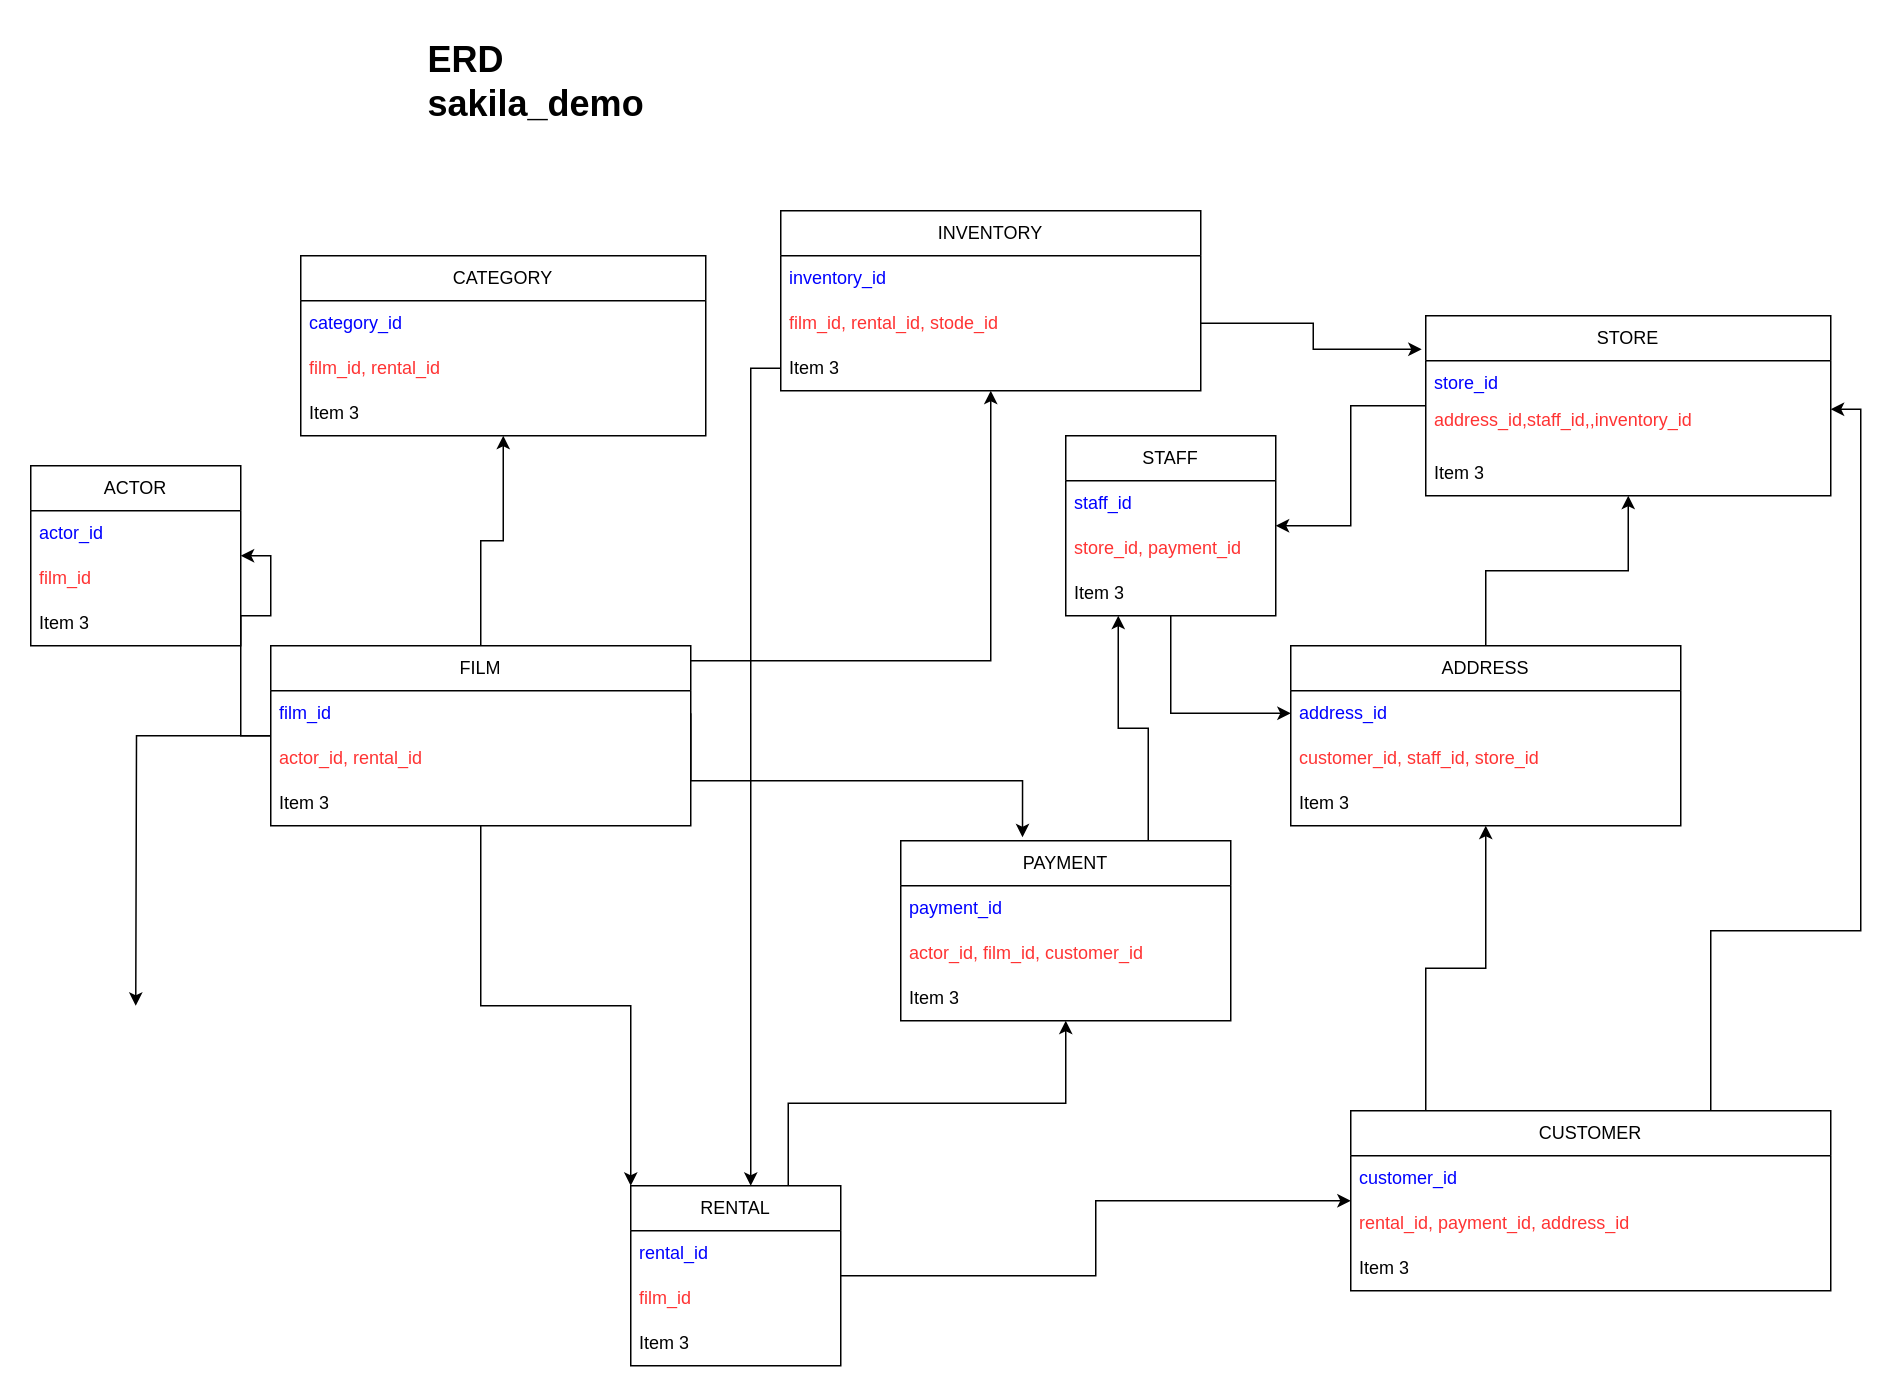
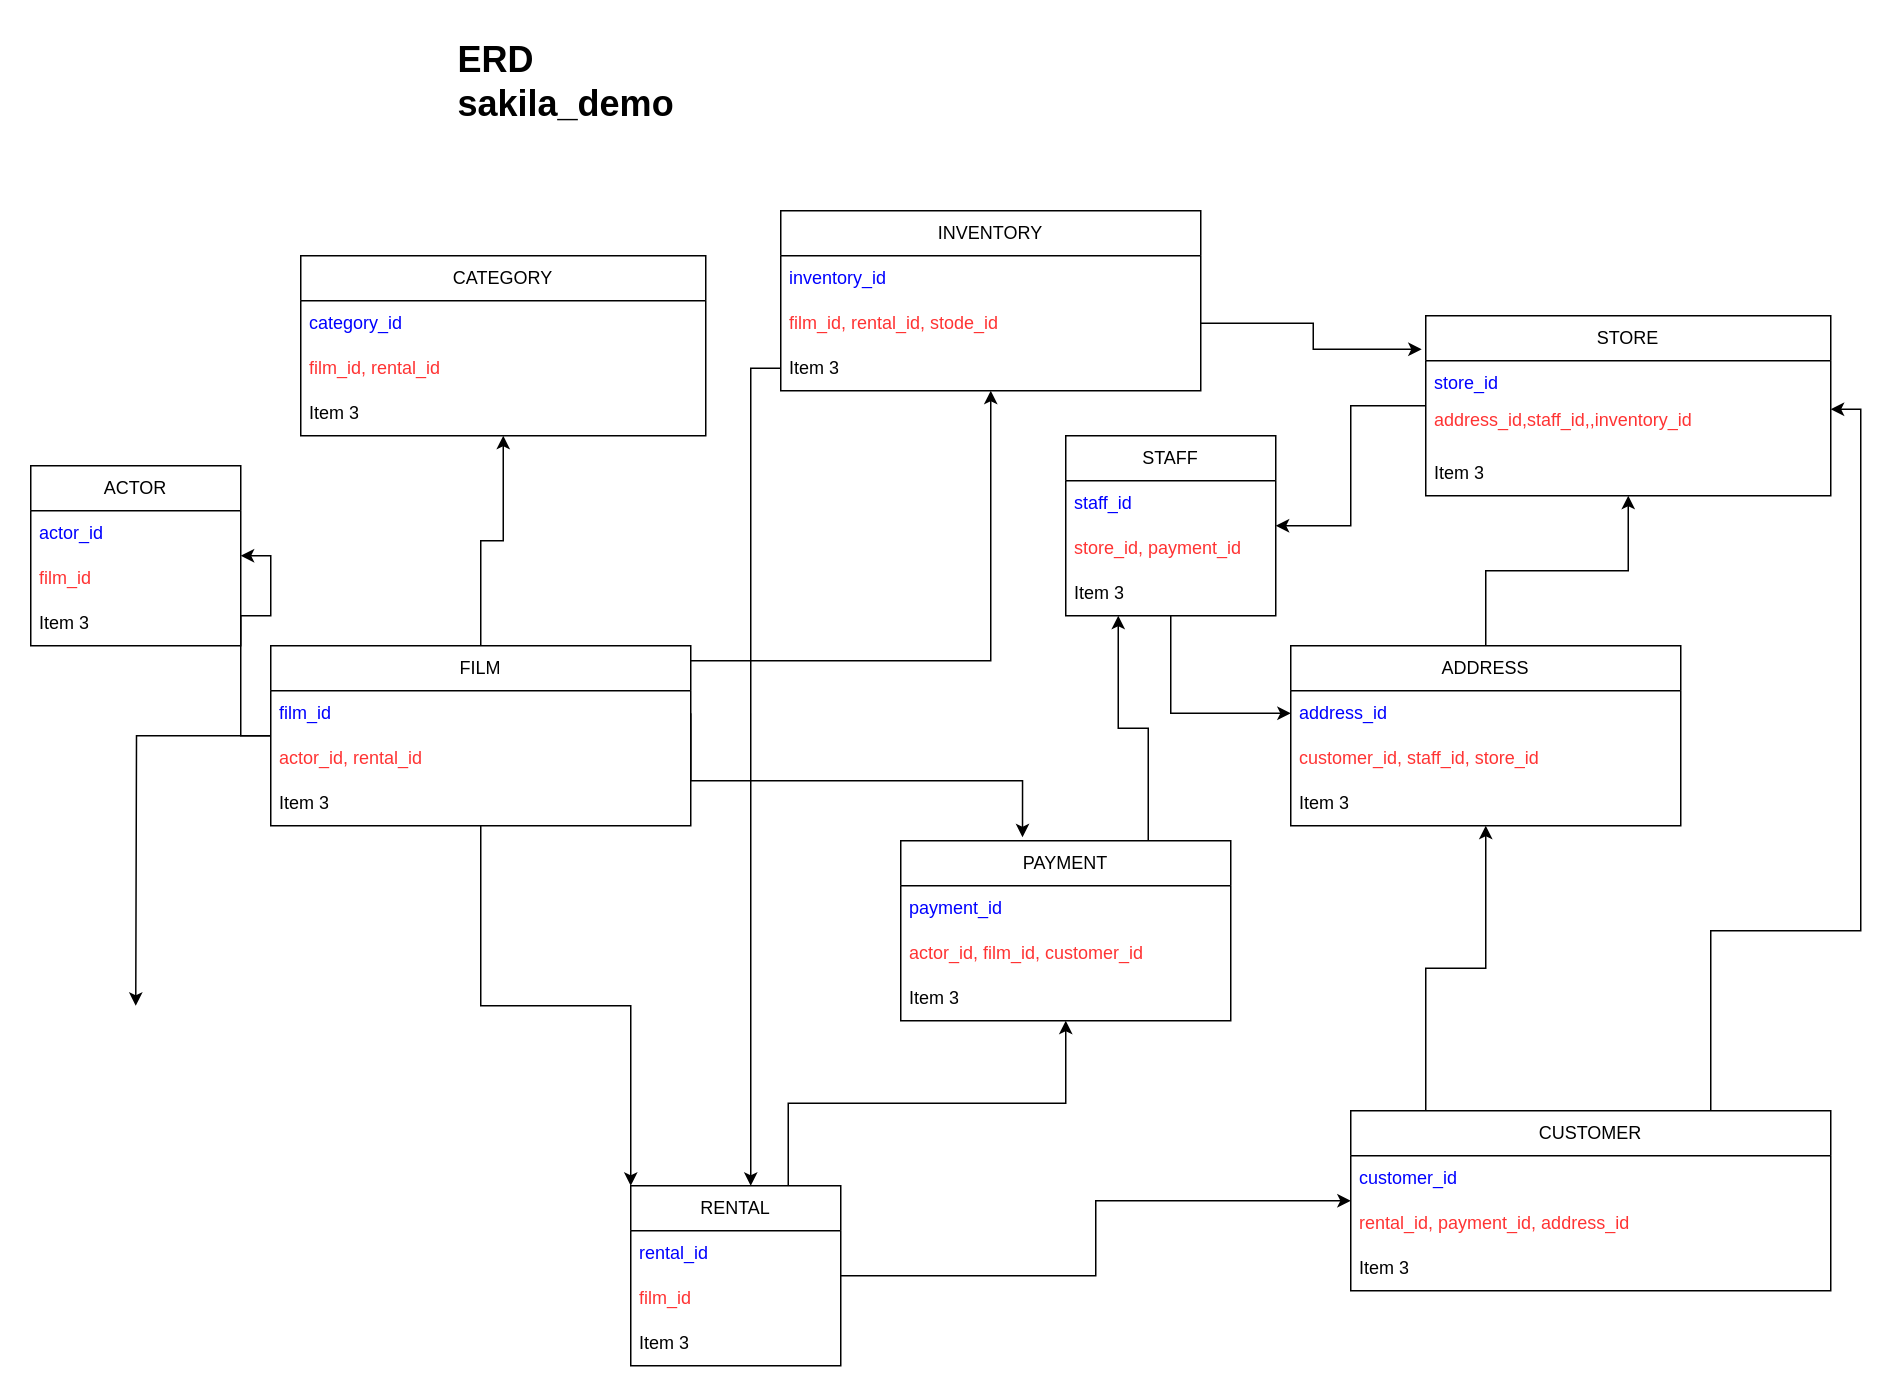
(563, 121) -> (593, 121)
